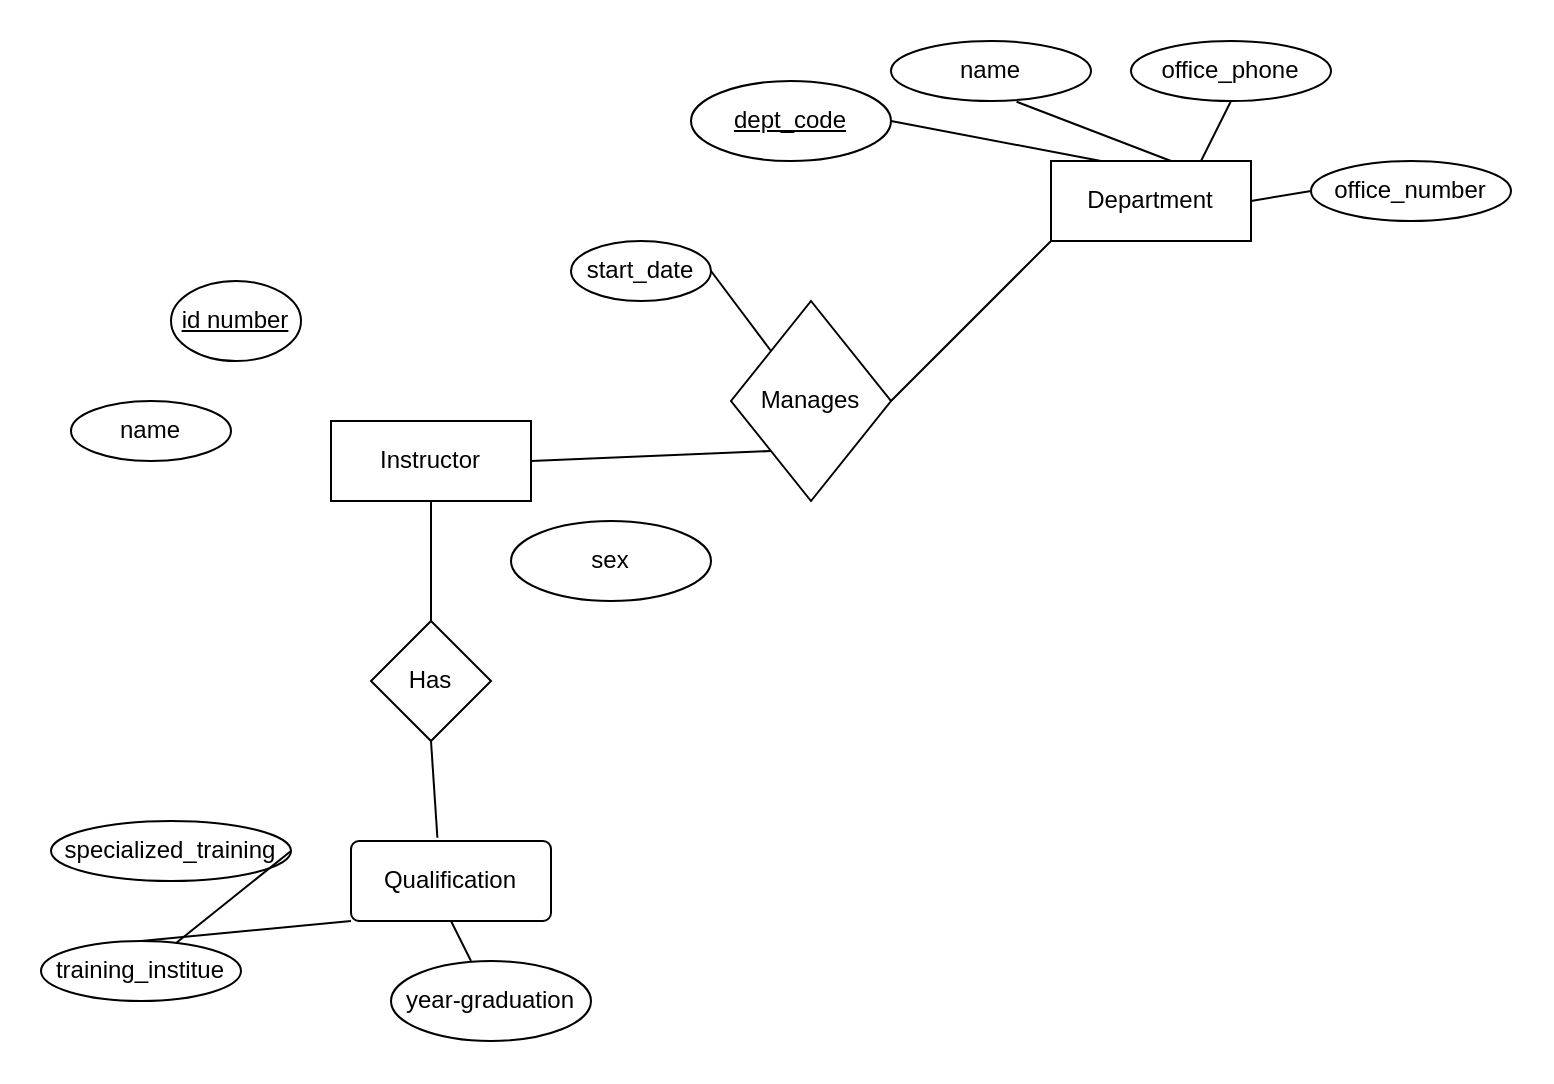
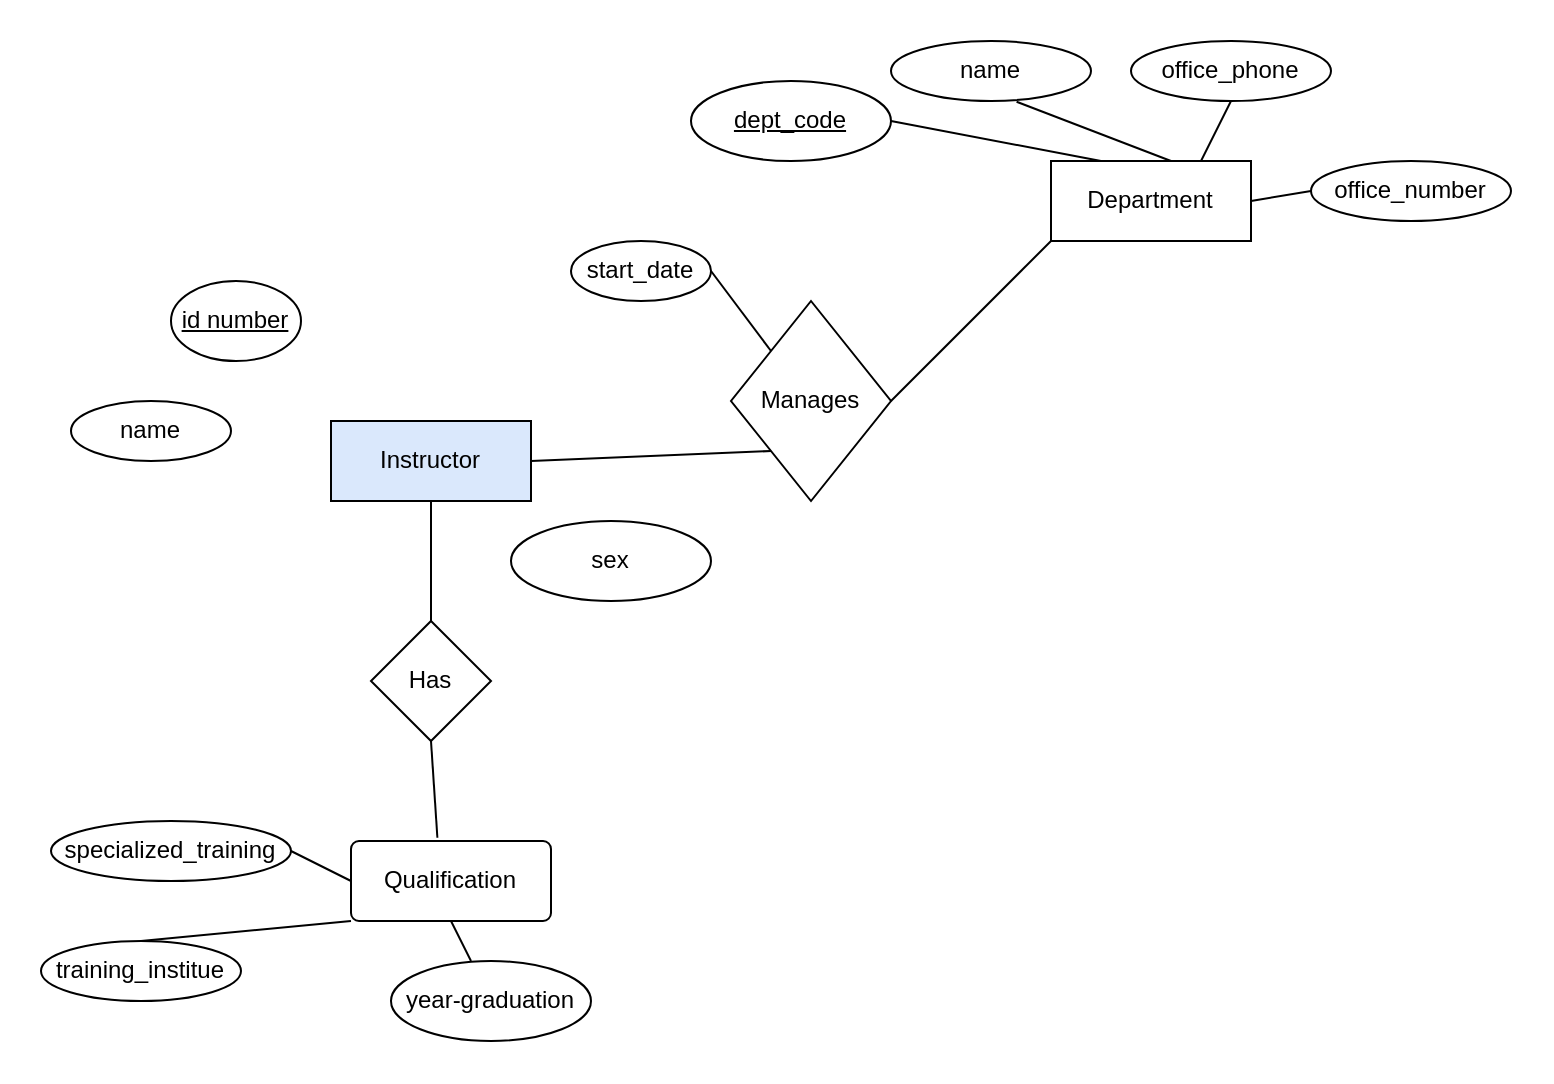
(431, 461) -> (431, 461)
(239, 893) -> (321, 866)
